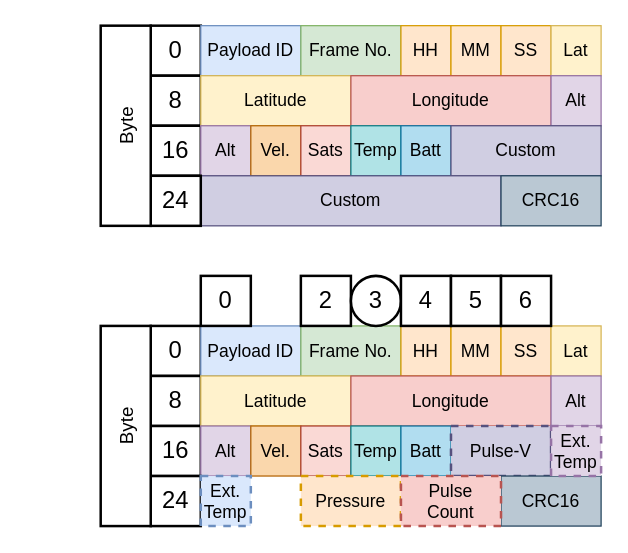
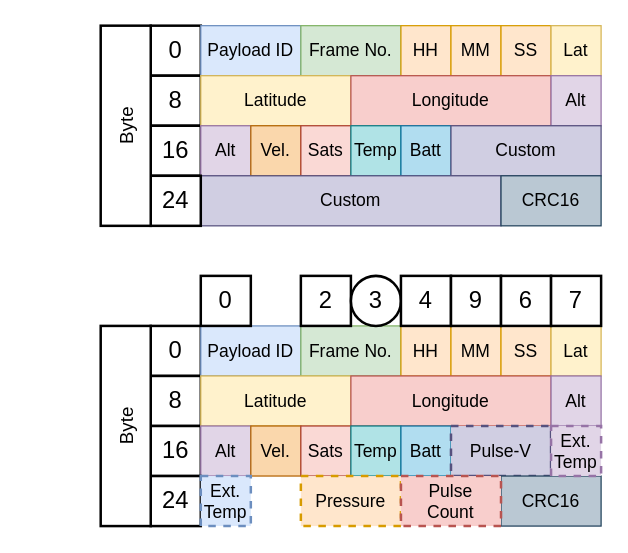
(476, 301) -> (476, 301)
none -> (576, 301)
